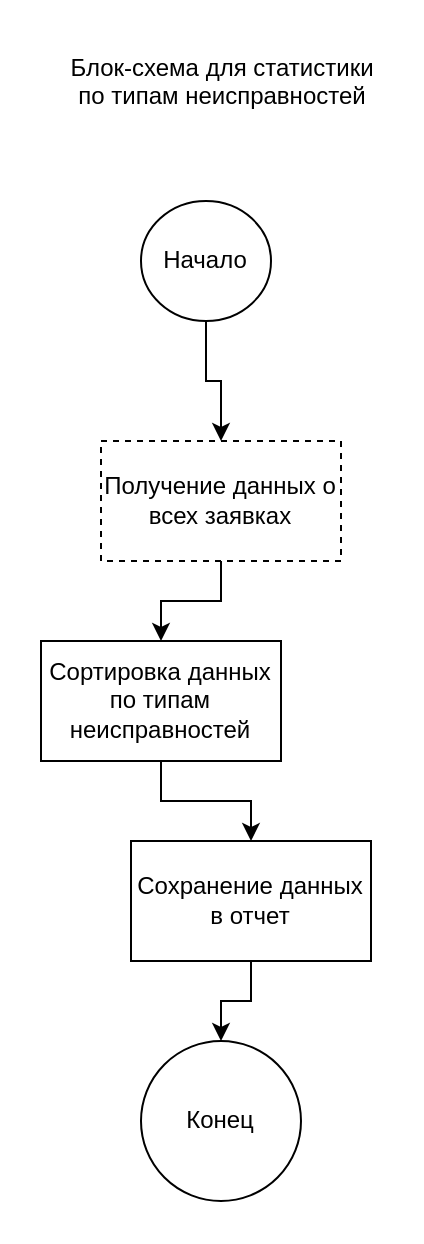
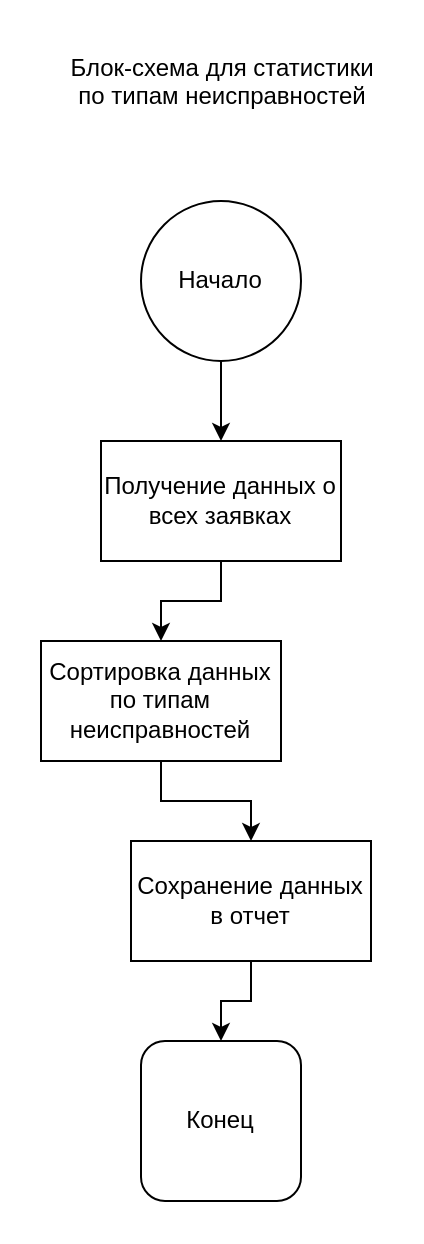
(206, 261) -> (221, 281)
(221, 501) -> (221, 501)
(221, 1121) -> (221, 1121)
